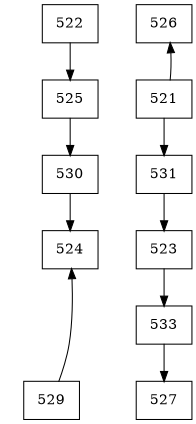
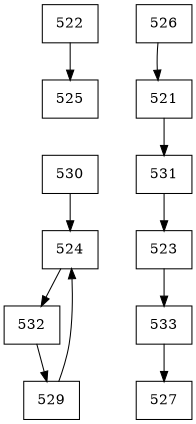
(171, 67) -> (157, 56)
(70, 132) -> none
none -> (32, 325)
